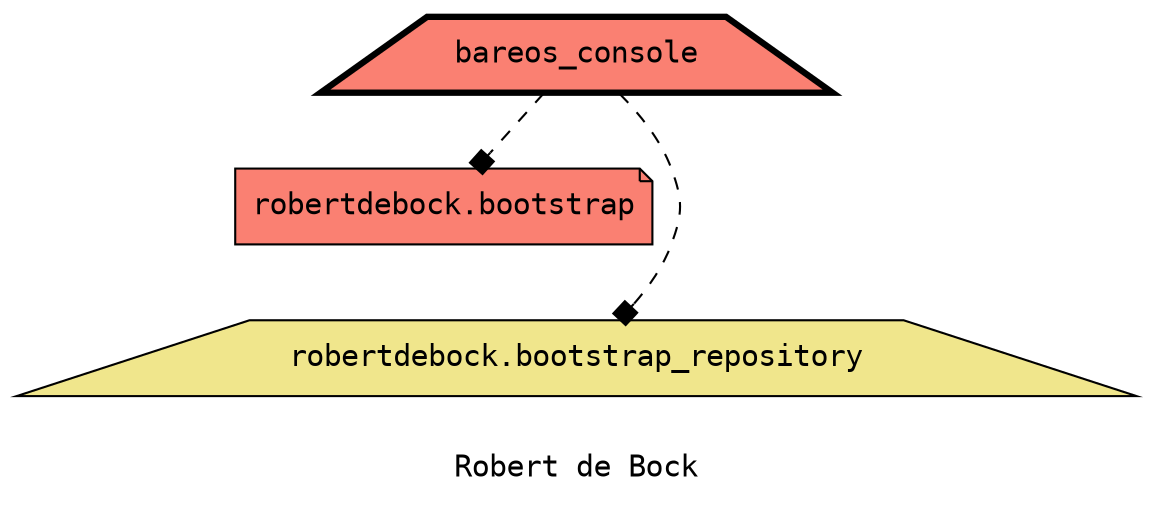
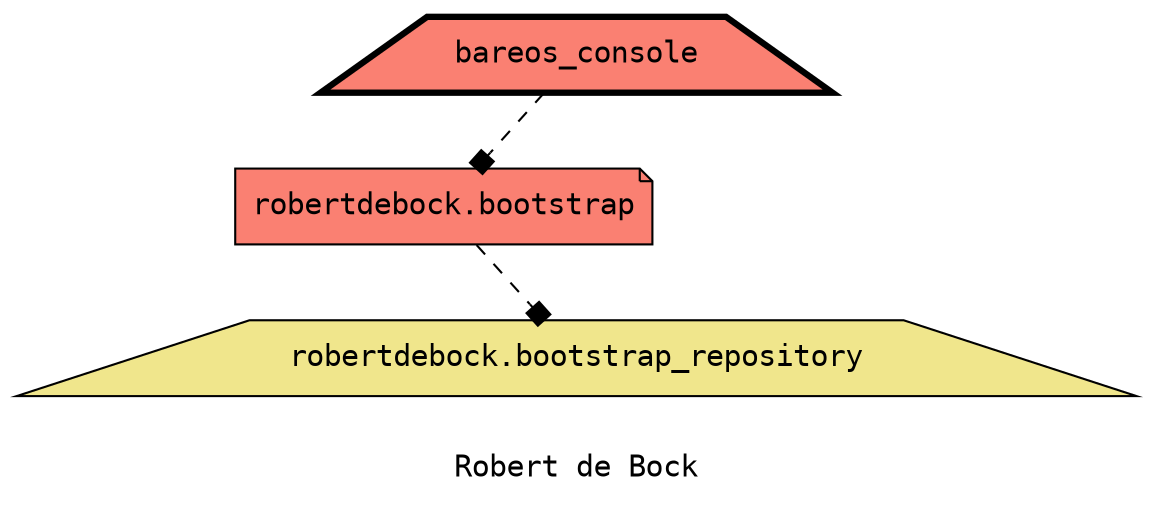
(679, 196) -> (503, 275)
